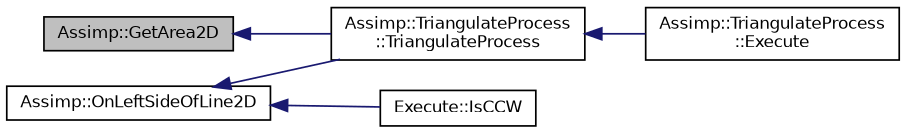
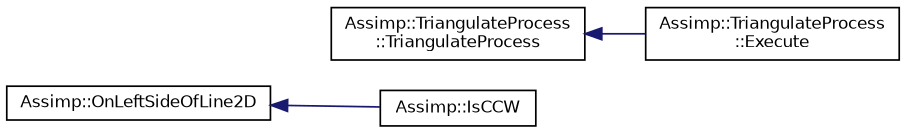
(139, 34) -> none
(285, 71) -> none
(458, 108) -> (458, 108)
